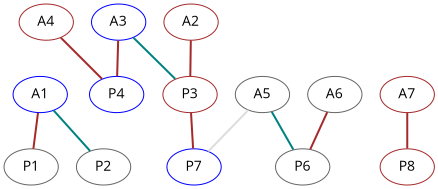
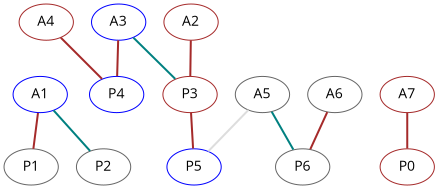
(194, 167) -> (194, 167)
(407, 167) -> (407, 167)
